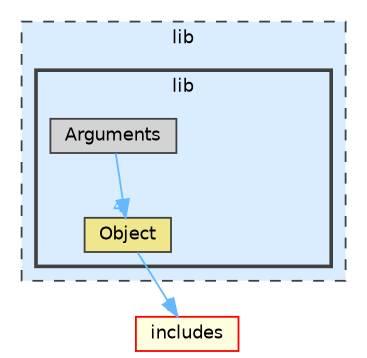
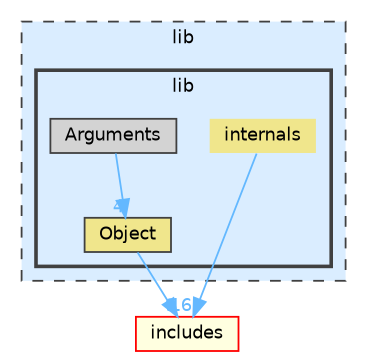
none -> (263, 136)
